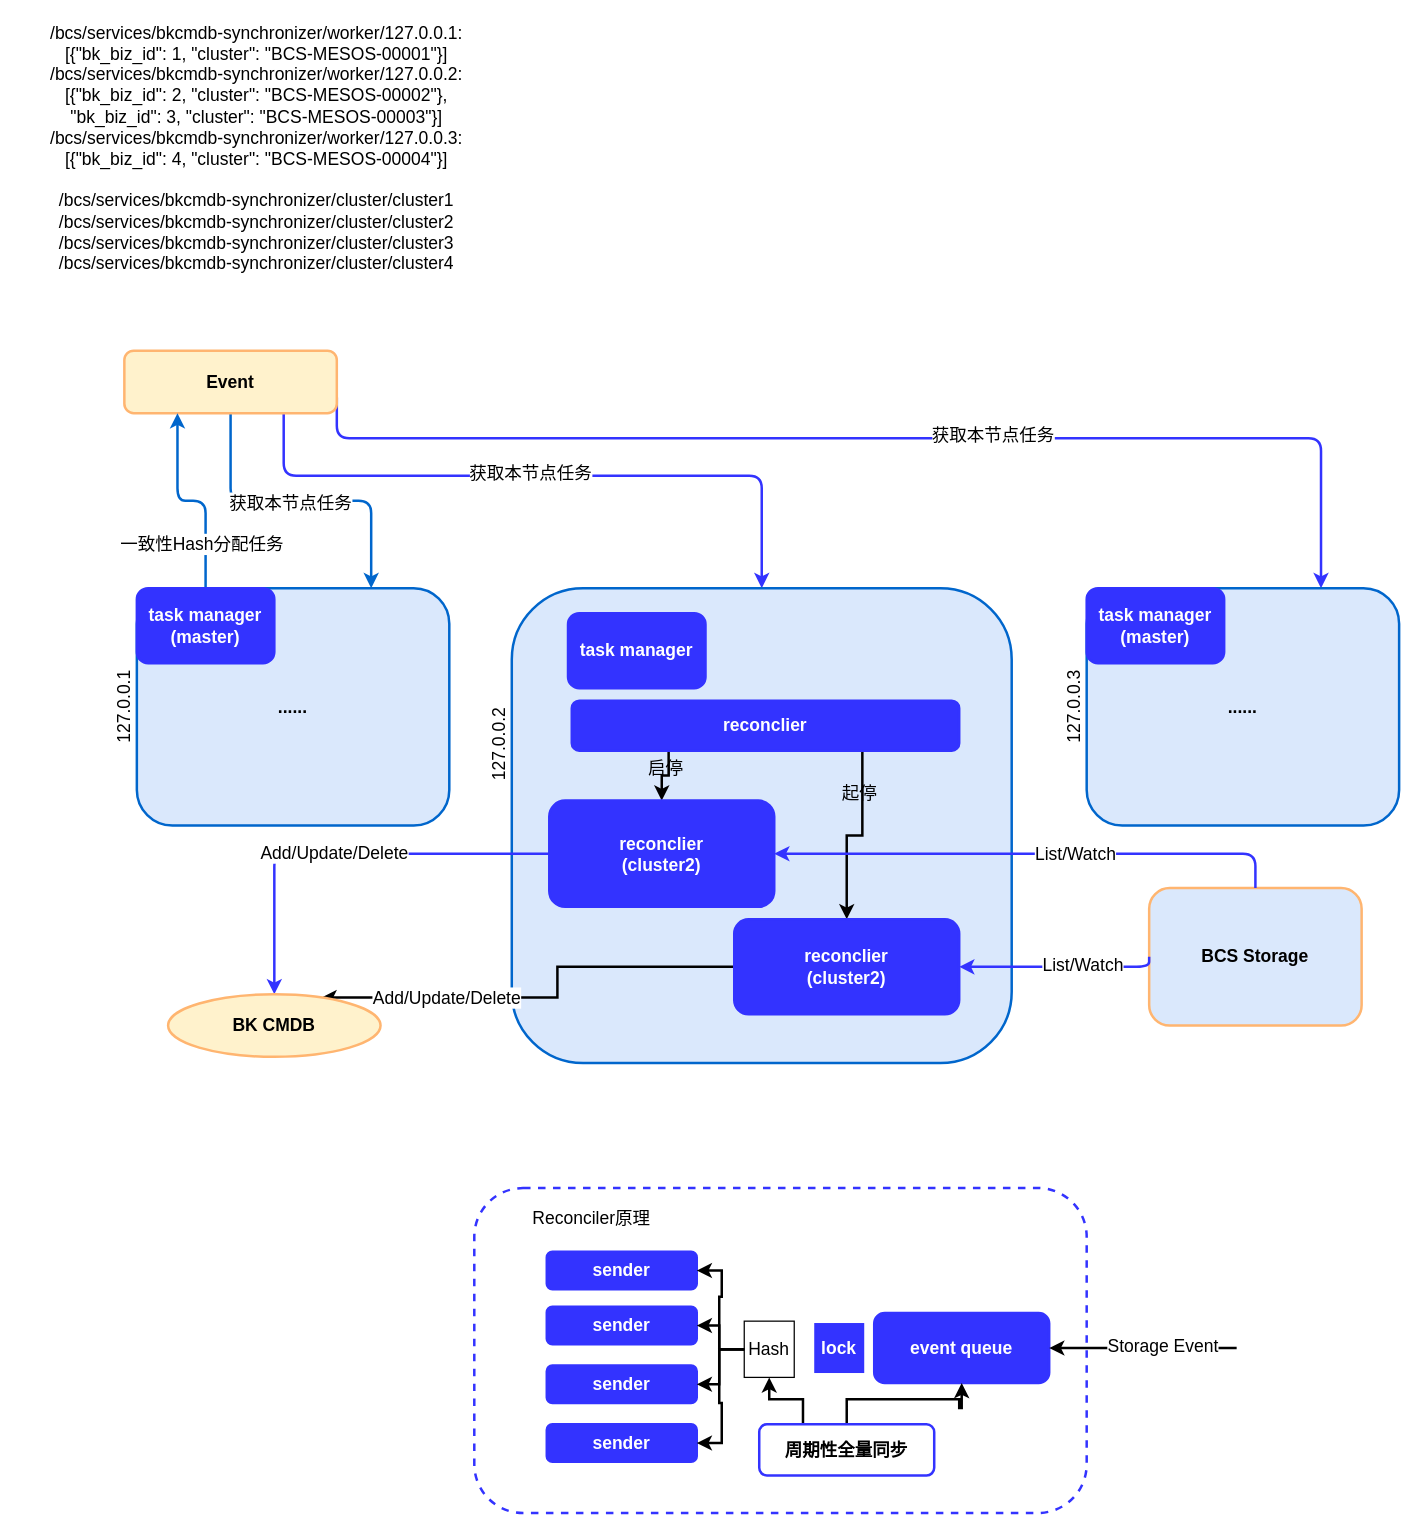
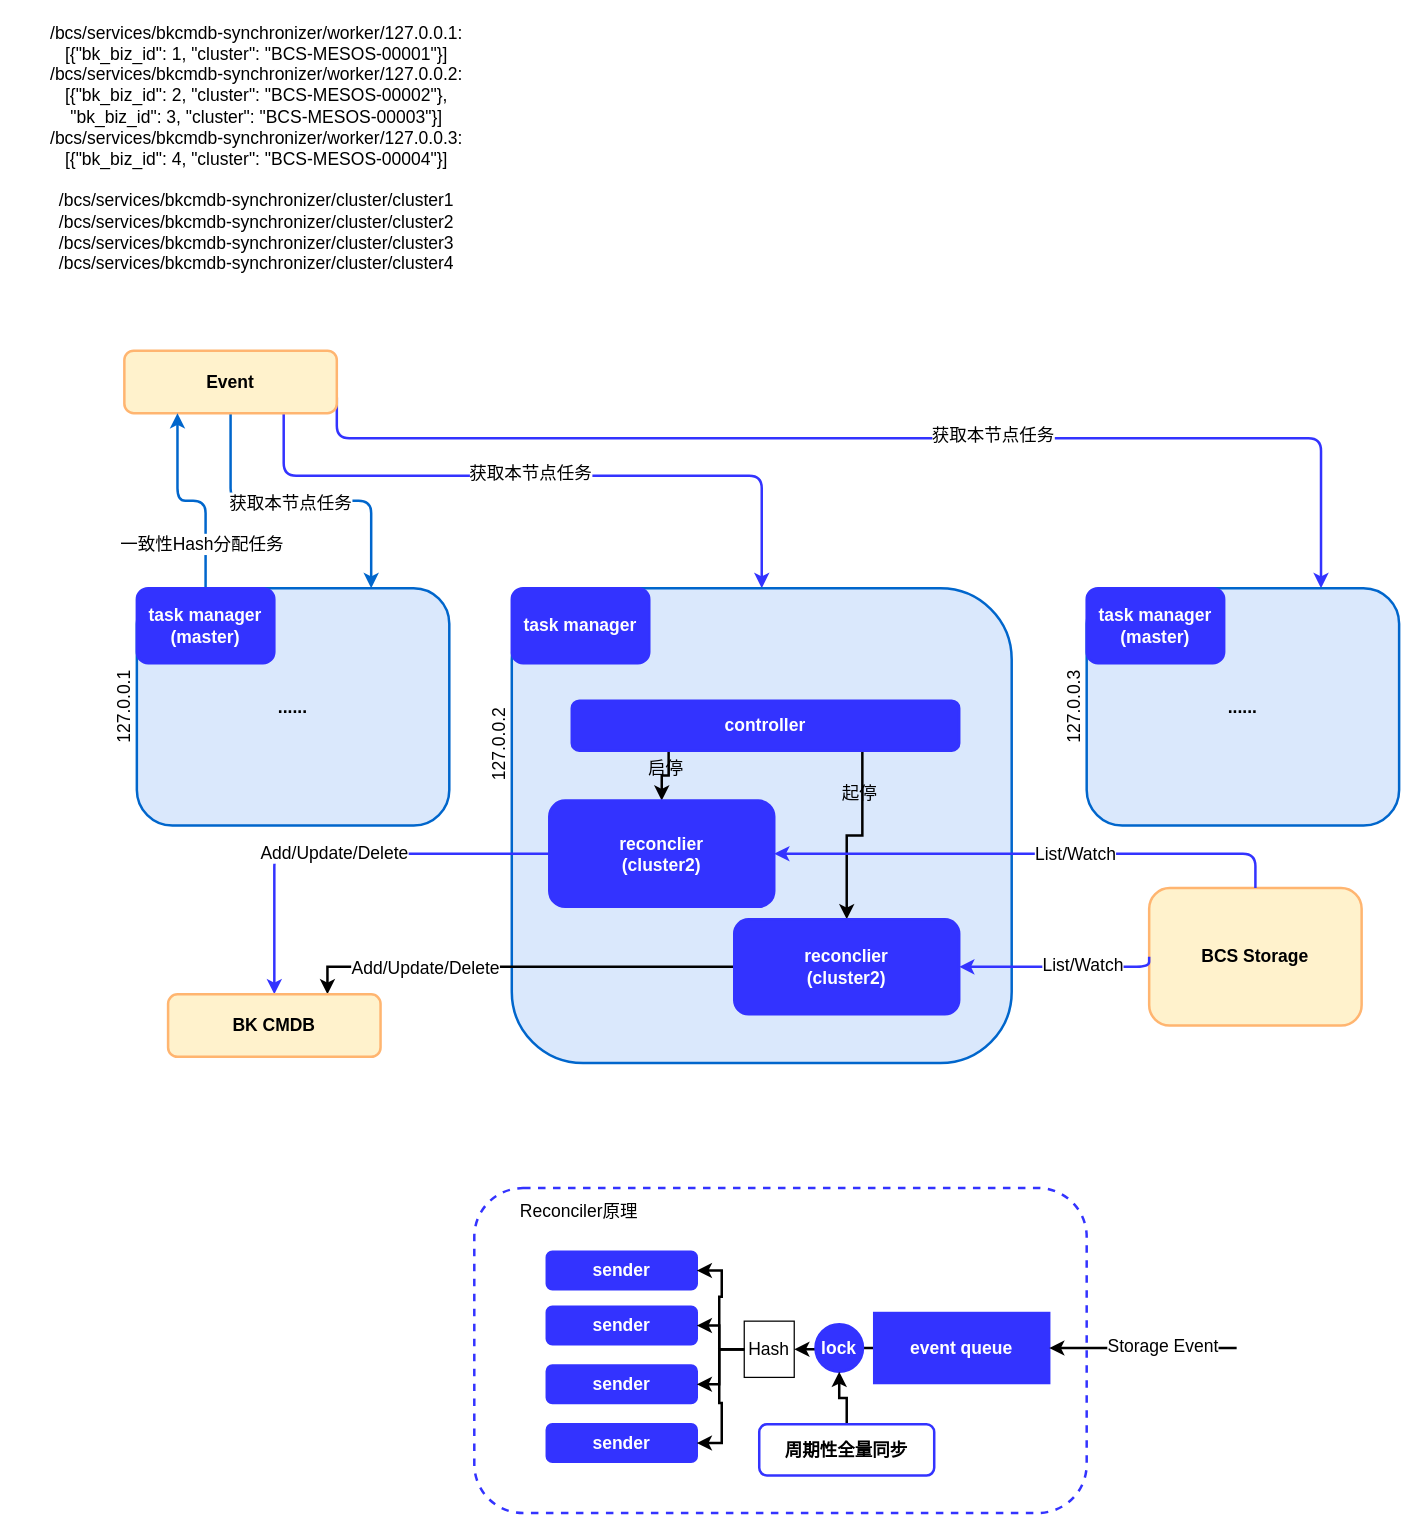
(637, 651) -> (581, 626)
(766, 726) -> (766, 726)
(1256, 957) -> (1256, 957)
(274, 1026) -> (274, 1026)
(592, 1218) -> (579, 1212)
(839, 1348) -> (839, 1348)
none -> (868, 1348)
(962, 1348) -> (962, 1348)
(794, 1399) -> none
(913, 1399) -> (839, 1396)
